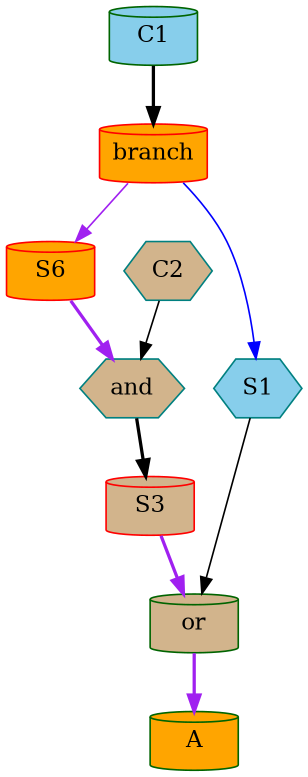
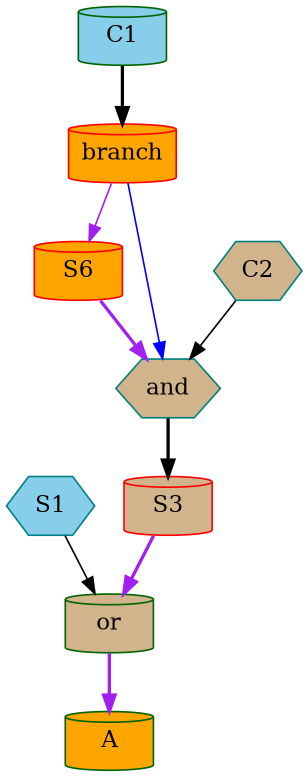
(233, 256) -> (144, 263)
